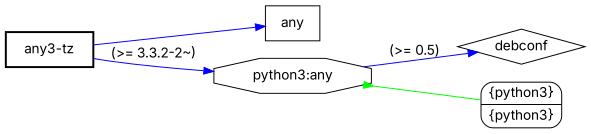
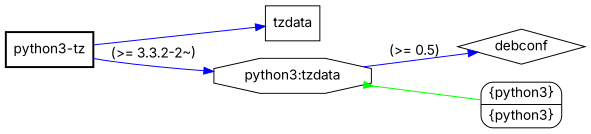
(293, 23) -> (293, 23)
(50, 50) -> (50, 50)
(293, 76) -> (293, 76)
